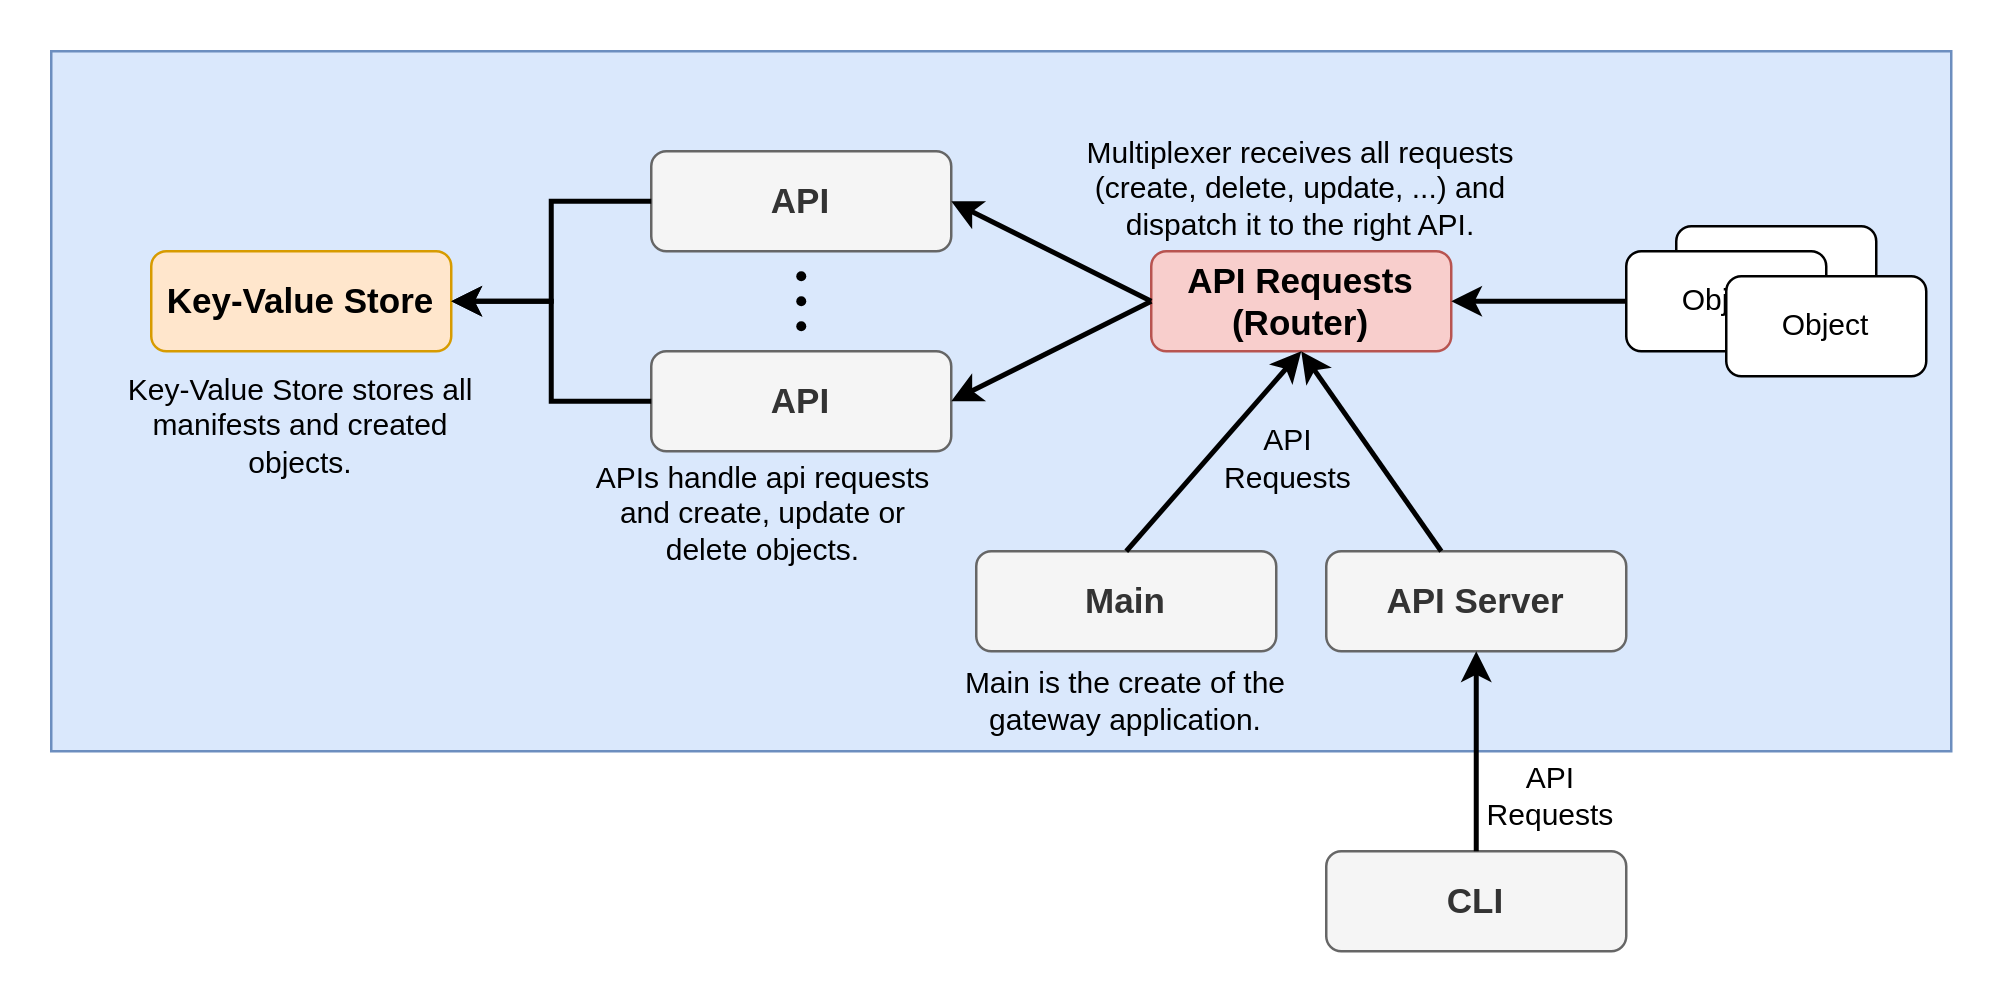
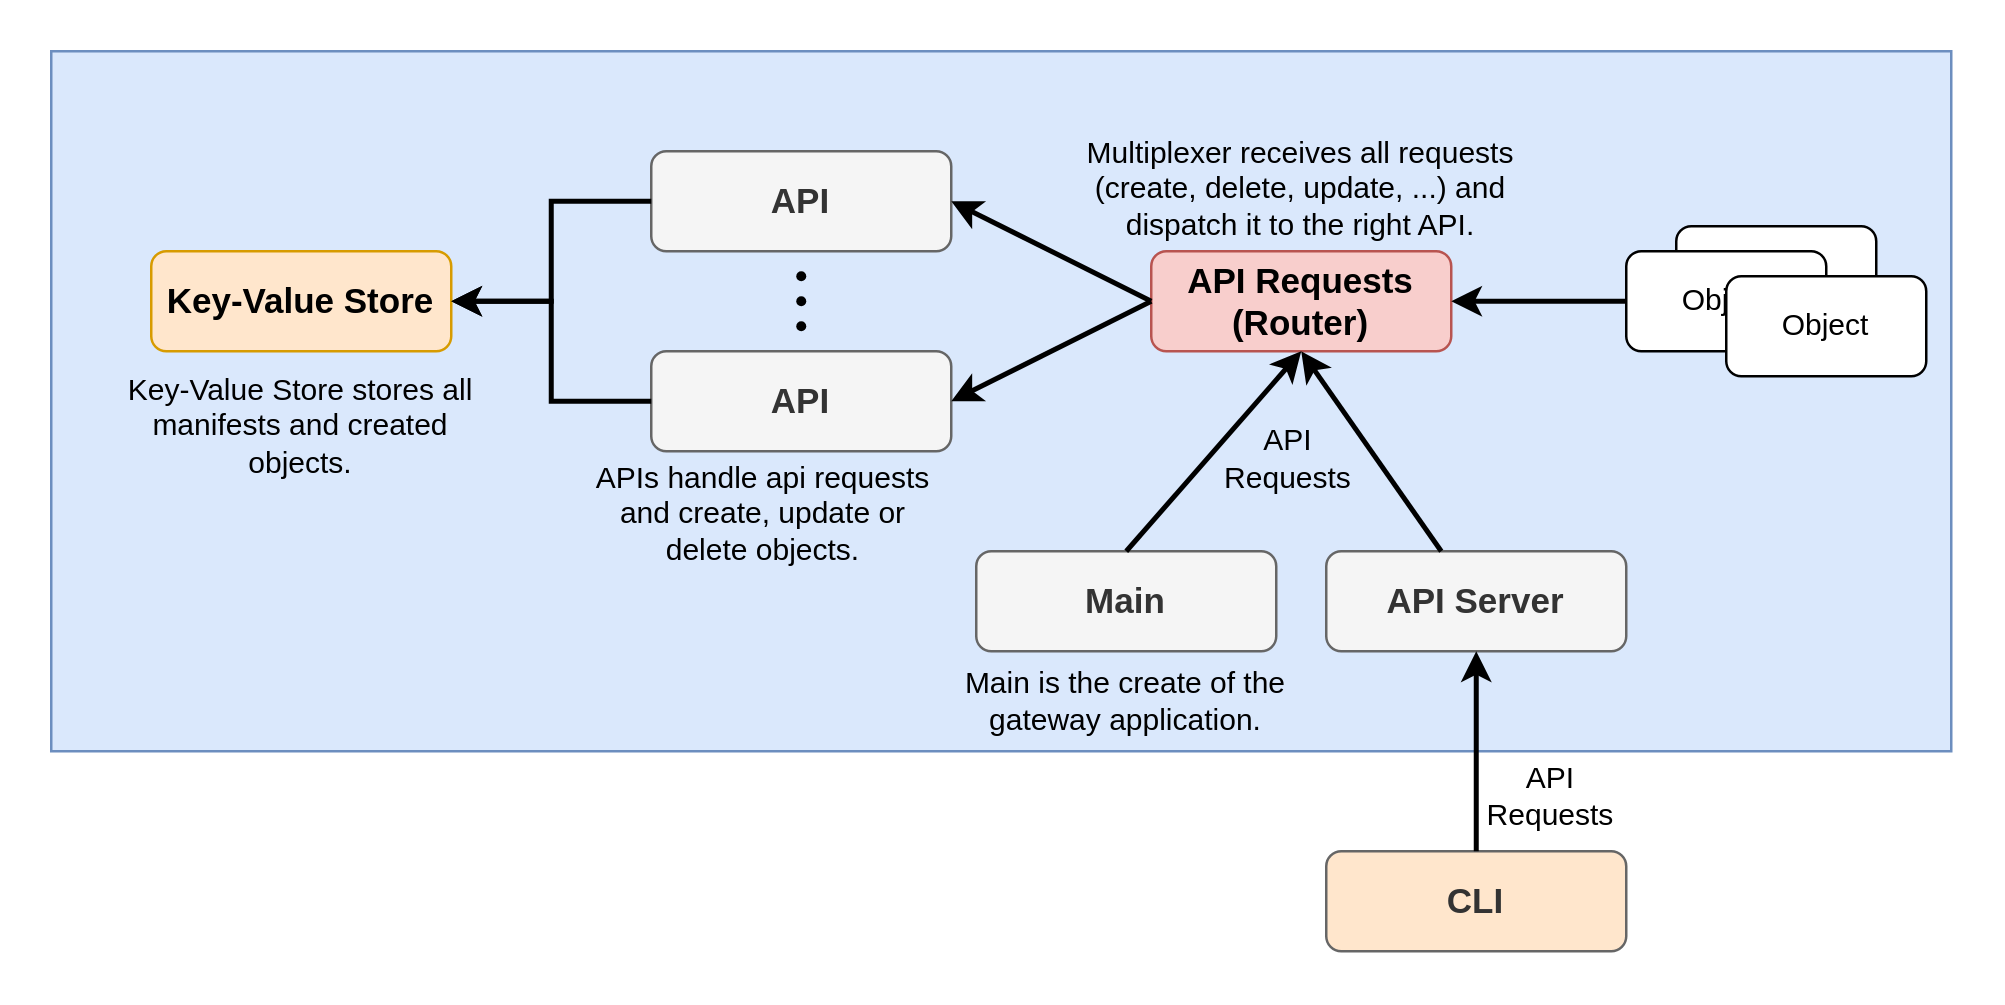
(1476, 901) -> (1476, 901)
